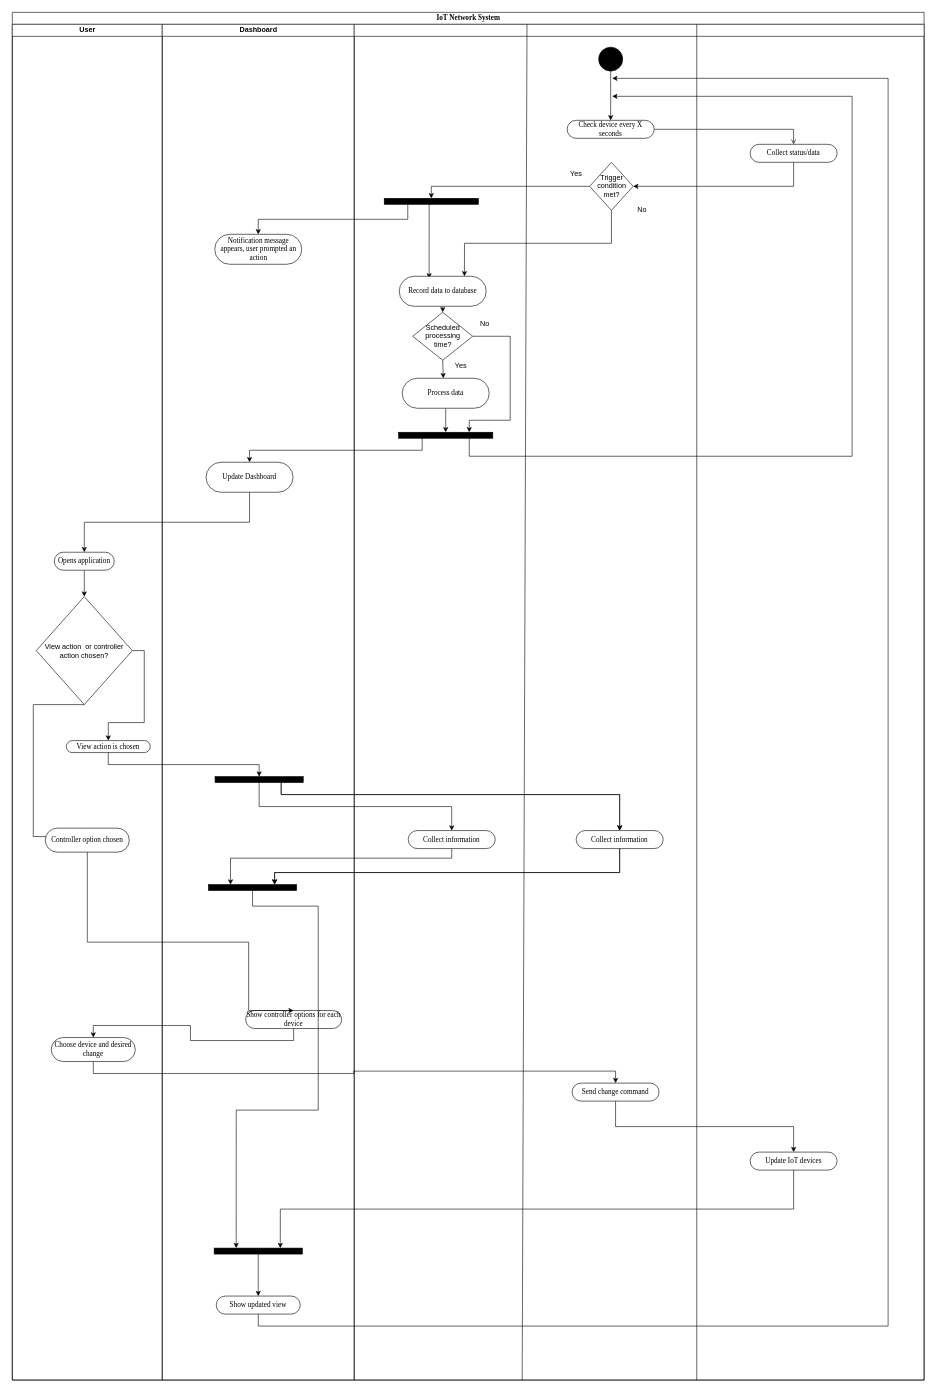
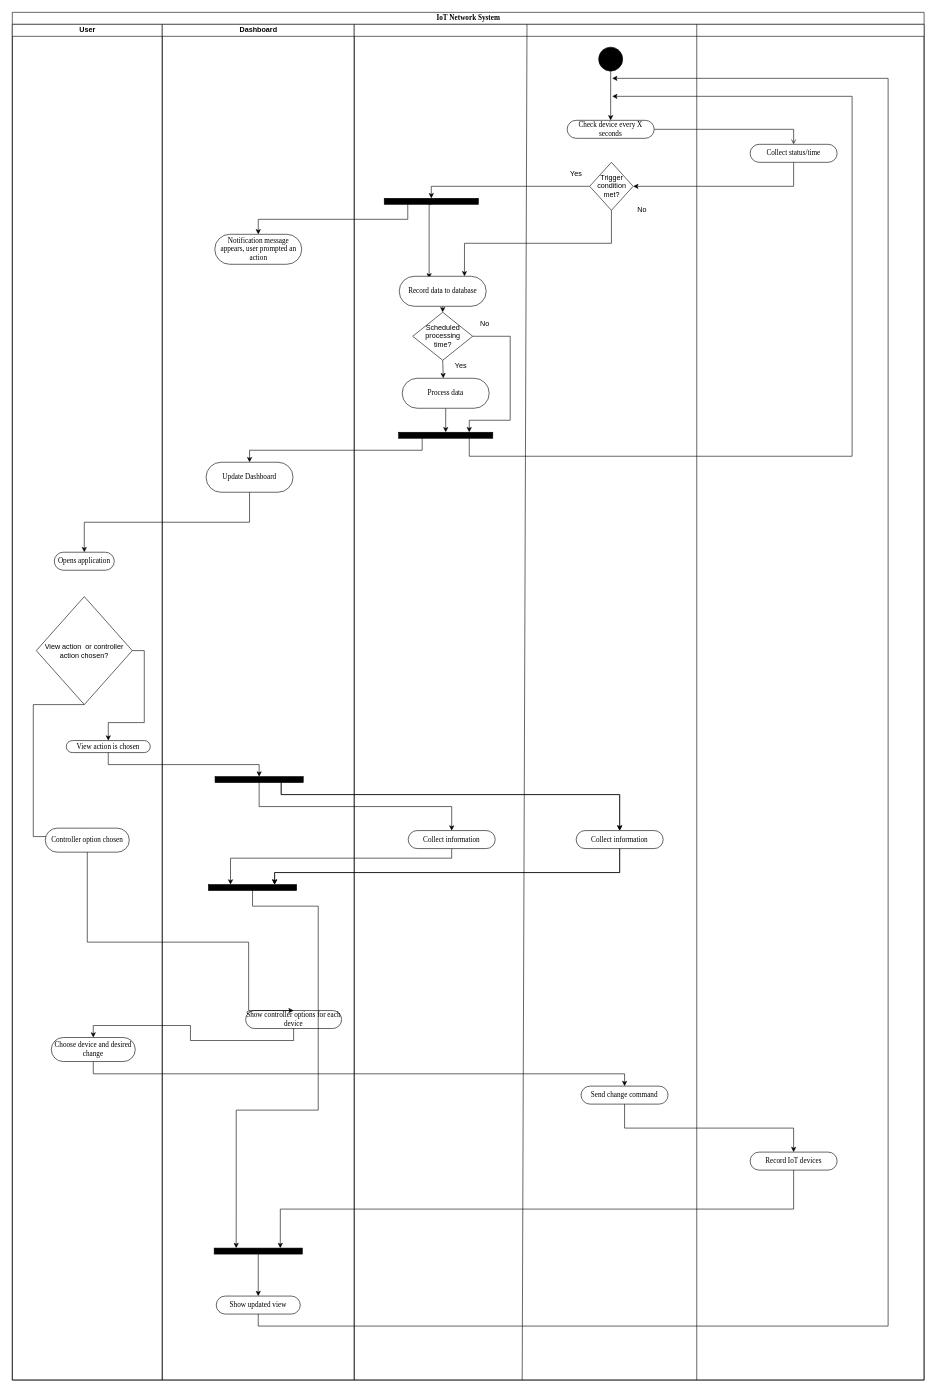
(794, 153) -> (794, 153)
(84, 591) -> none
(616, 1092) -> (625, 1095)
(794, 1161) -> (794, 1161)
